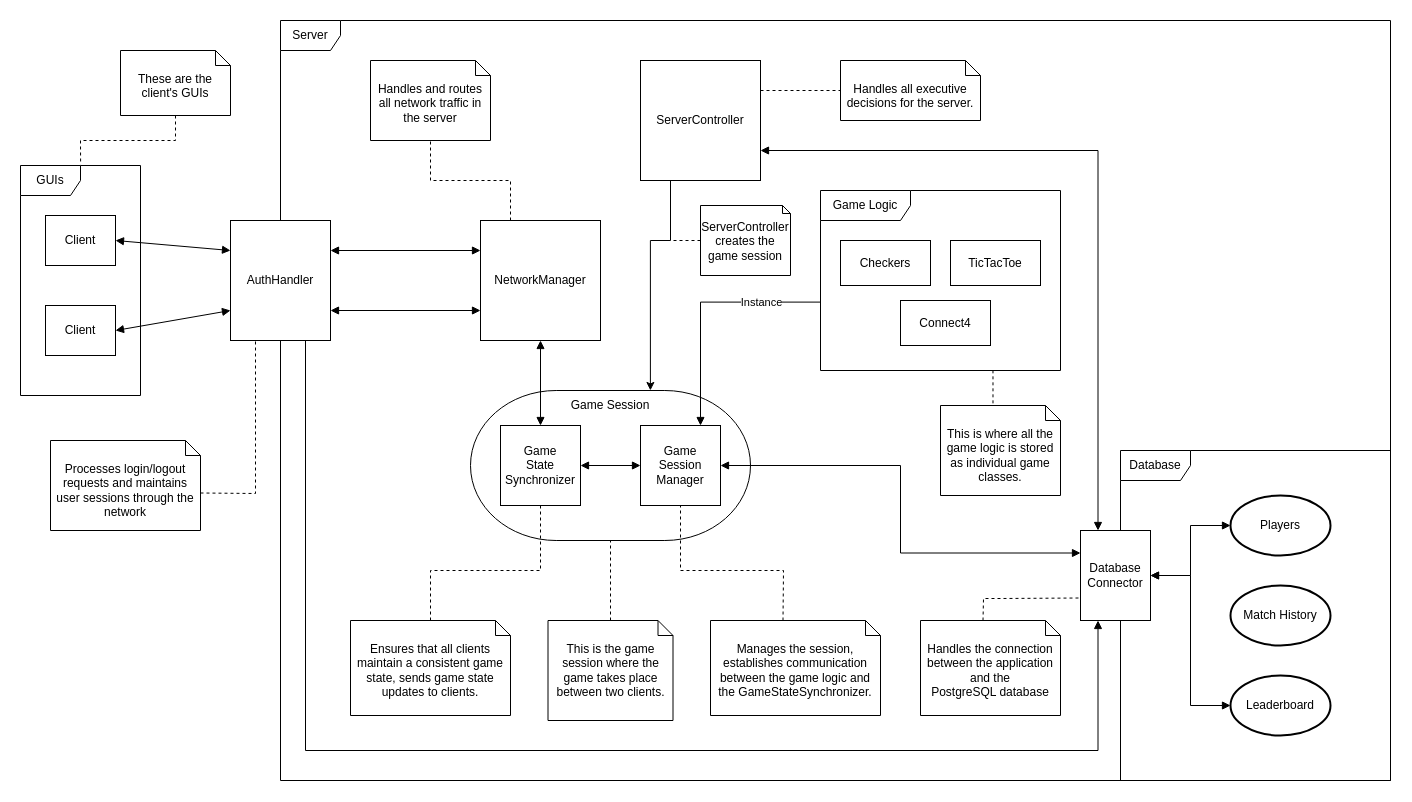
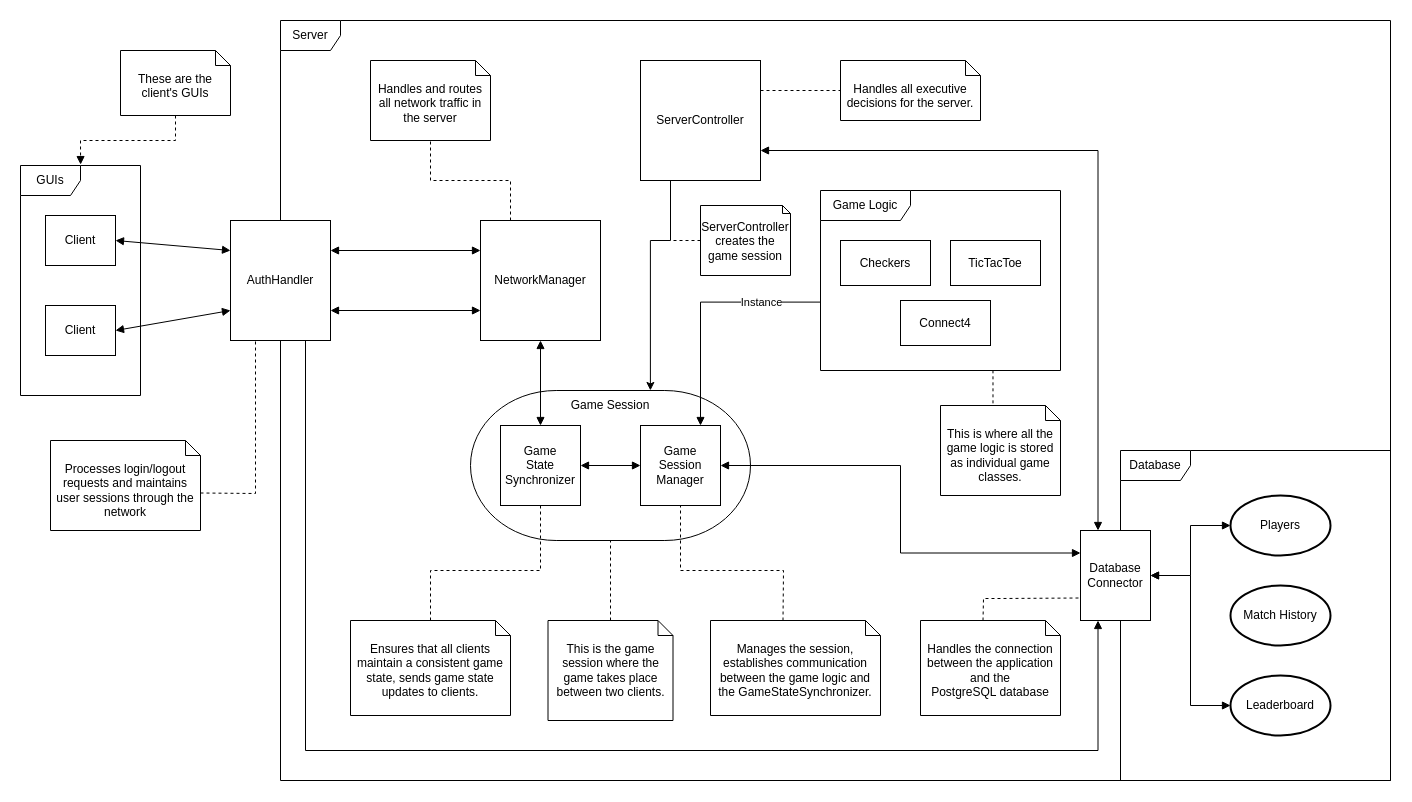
(81, 158) -> (81, 155)
